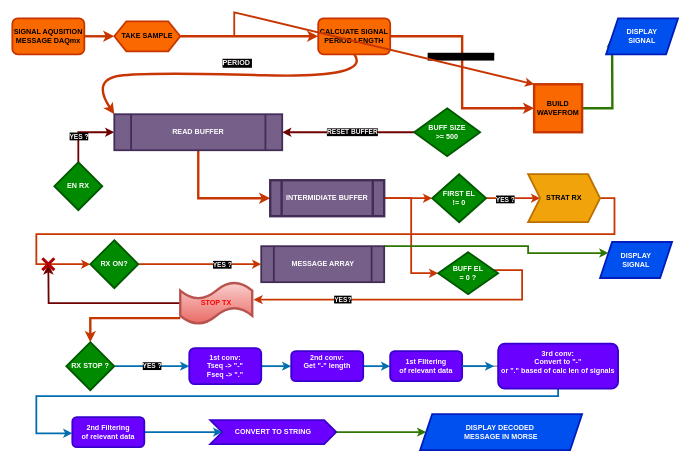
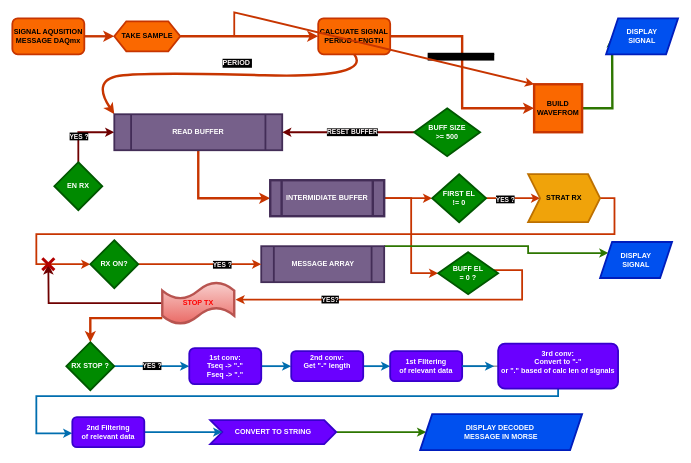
(216, 303) -> (198, 303)
